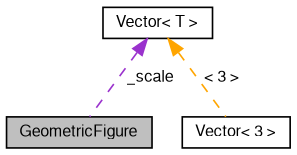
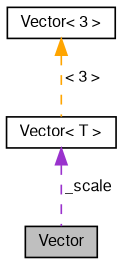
(202, 85) -> (61, 86)
(79, 132) -> (61, 242)
